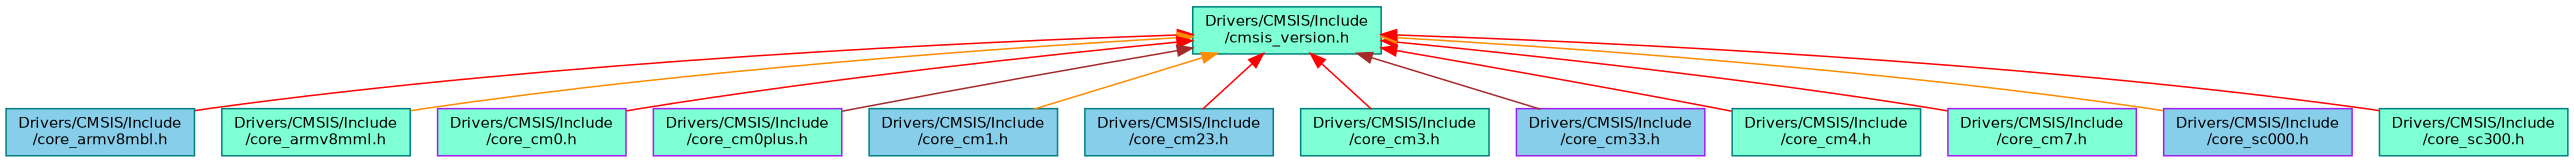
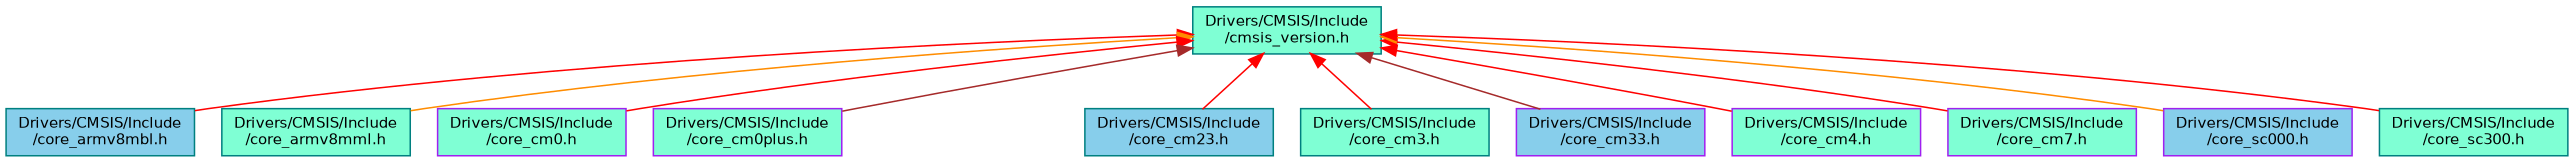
(963, 132) -> none
(1826, 132) -> (1826, 132)
